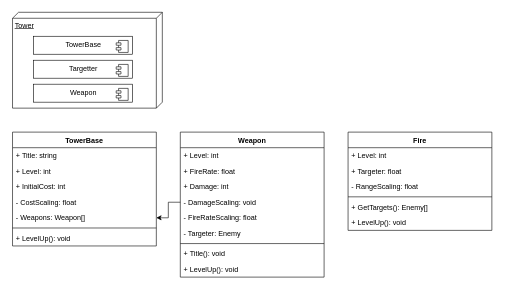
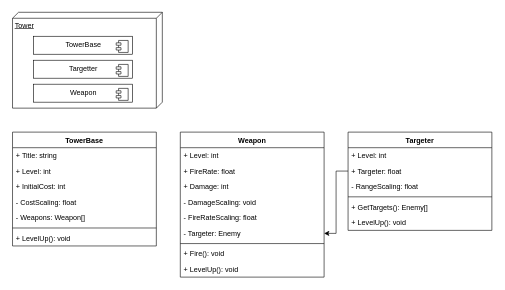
(420, 140) -> (420, 140)
(169, 203) -> none
none -> (334, 234)
(208, 254) -> (207, 254)
